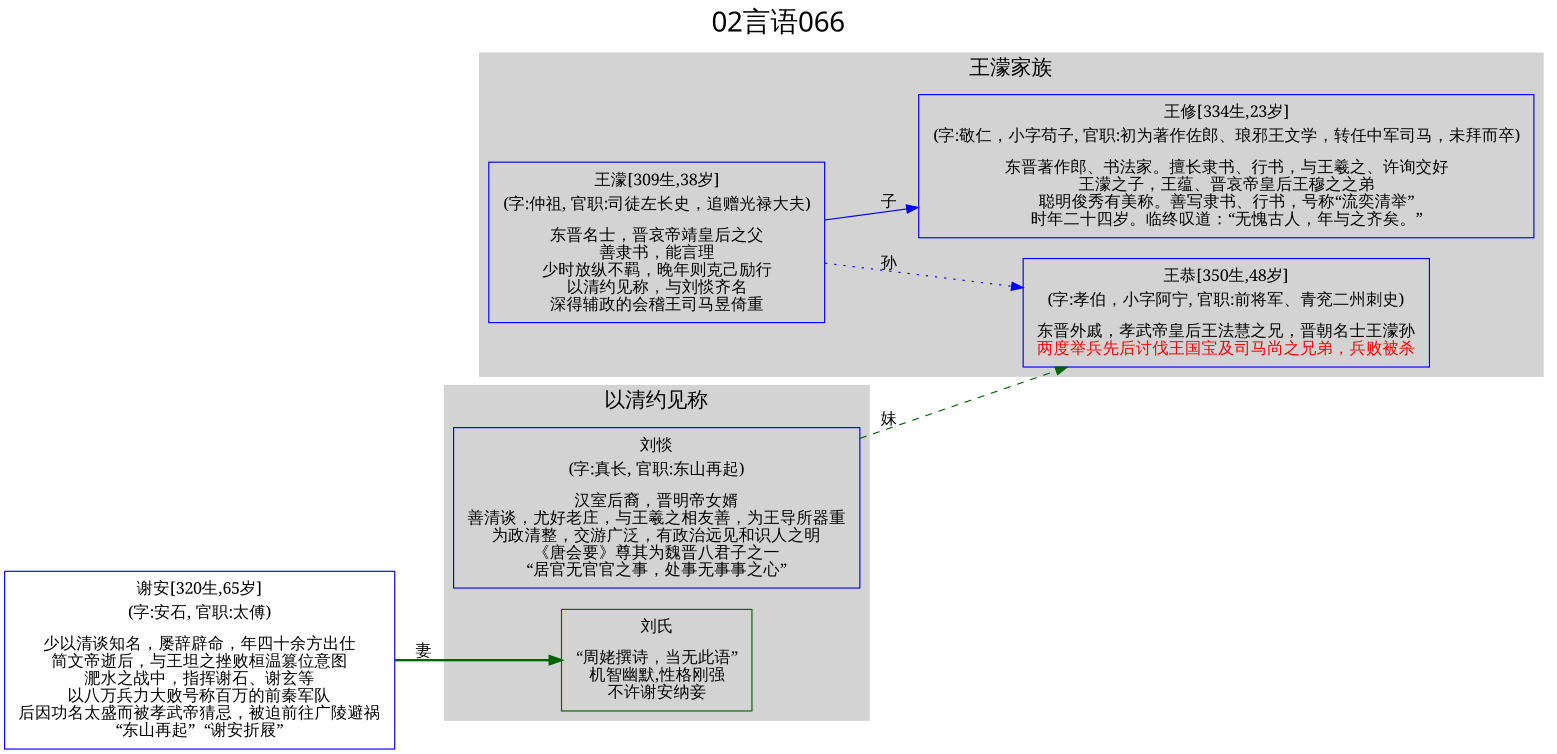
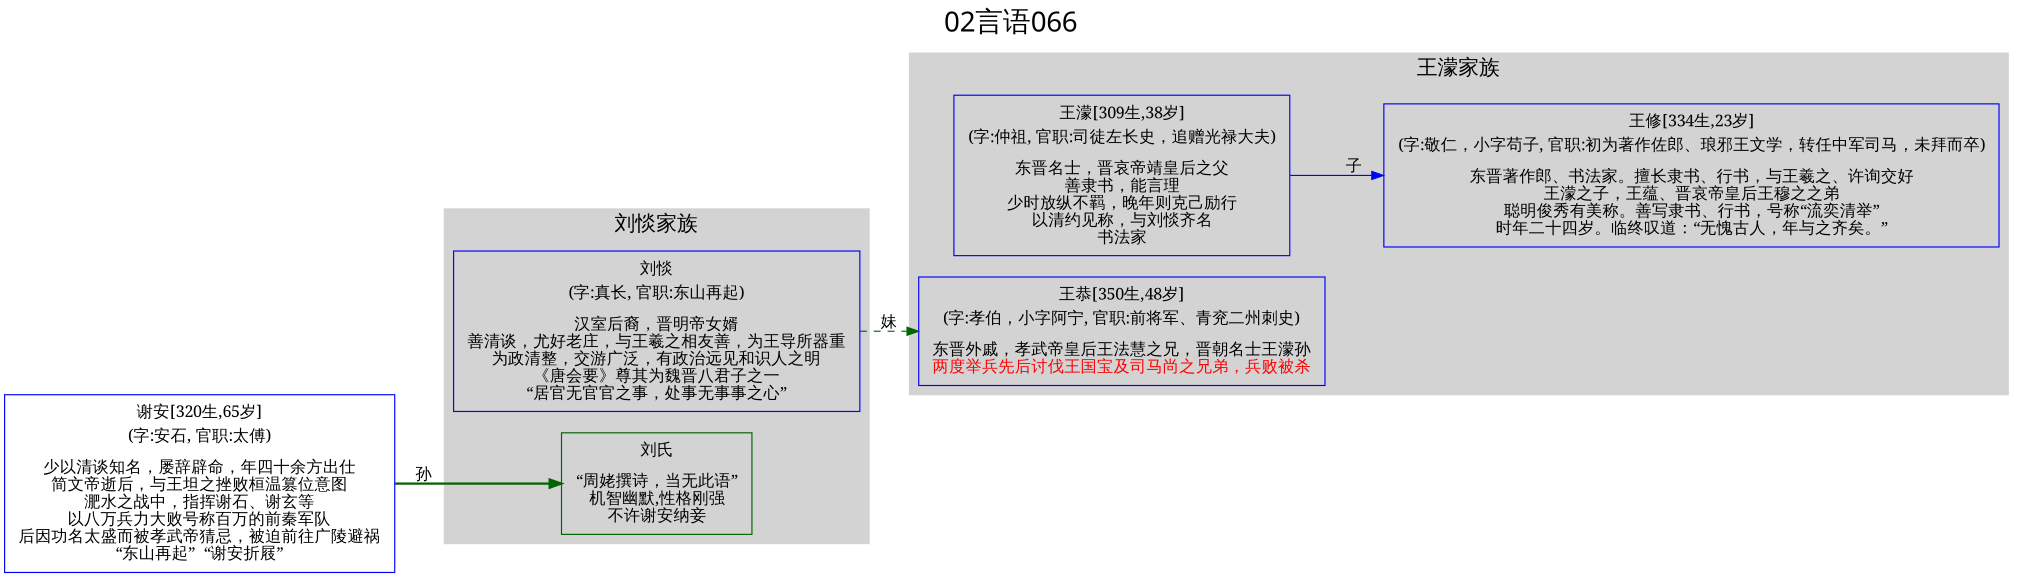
(918, 275) -> none
(657, 305) -> (1122, 238)
(657, 402) -> (657, 225)
(424, 652) -> (424, 475)
